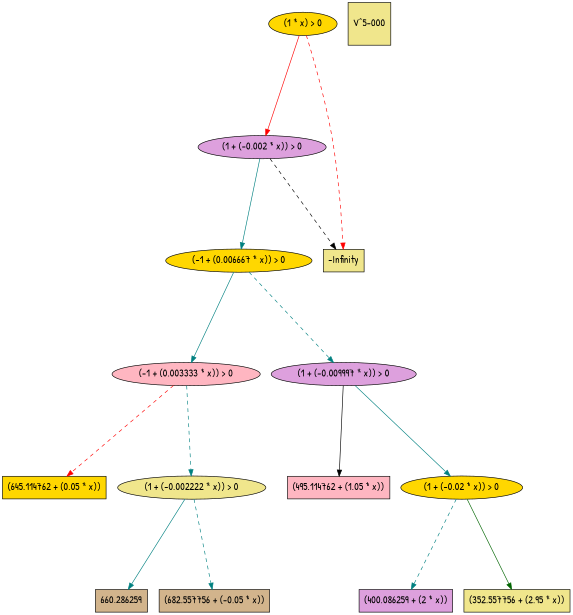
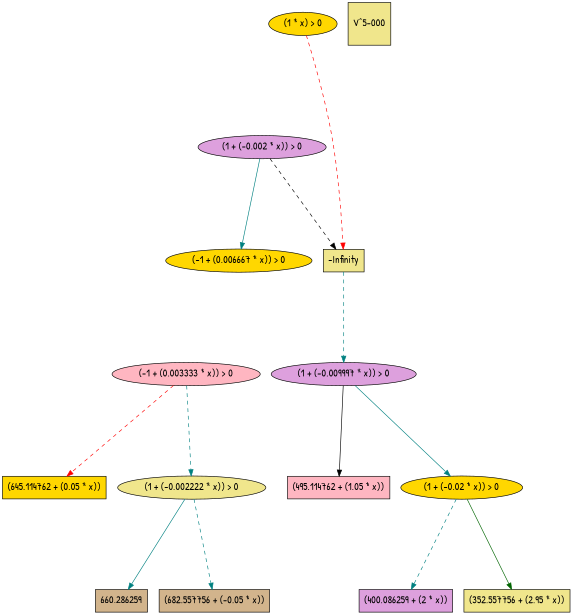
(284, 82) -> none
(214, 314) -> none
(289, 315) -> (344, 314)
